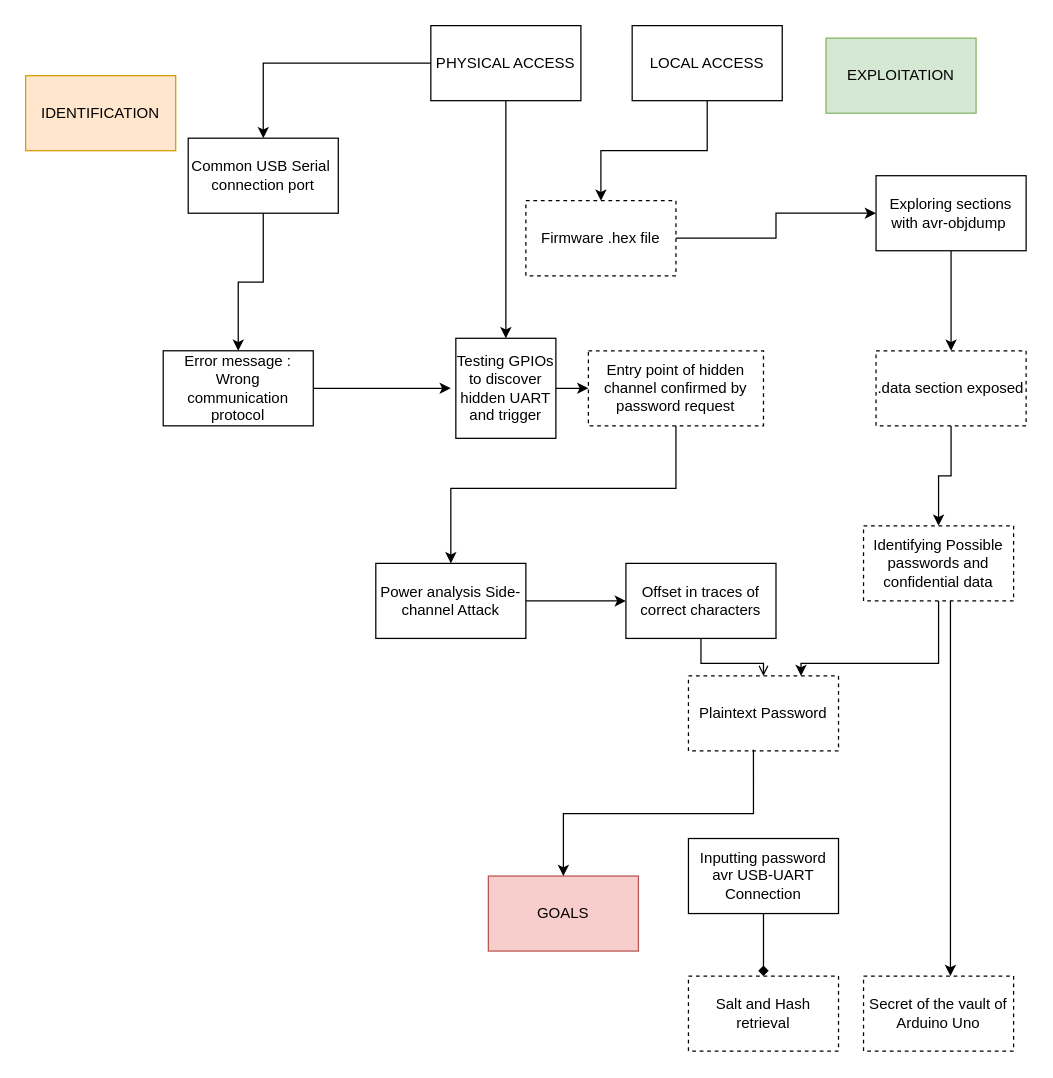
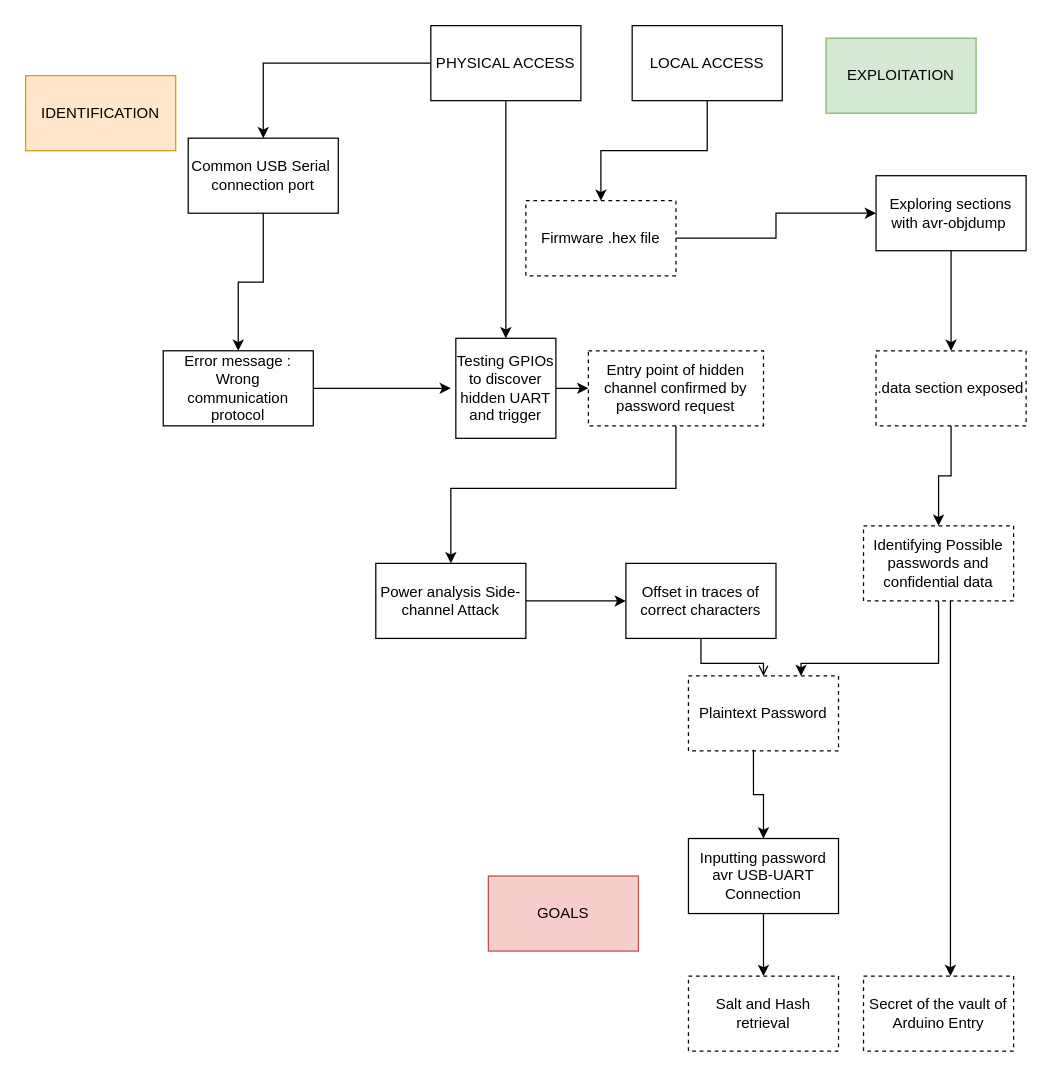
(642, 813) -> (763, 806)
(763, 965) -> (763, 966)
(938, 1013) -> (938, 1013)
